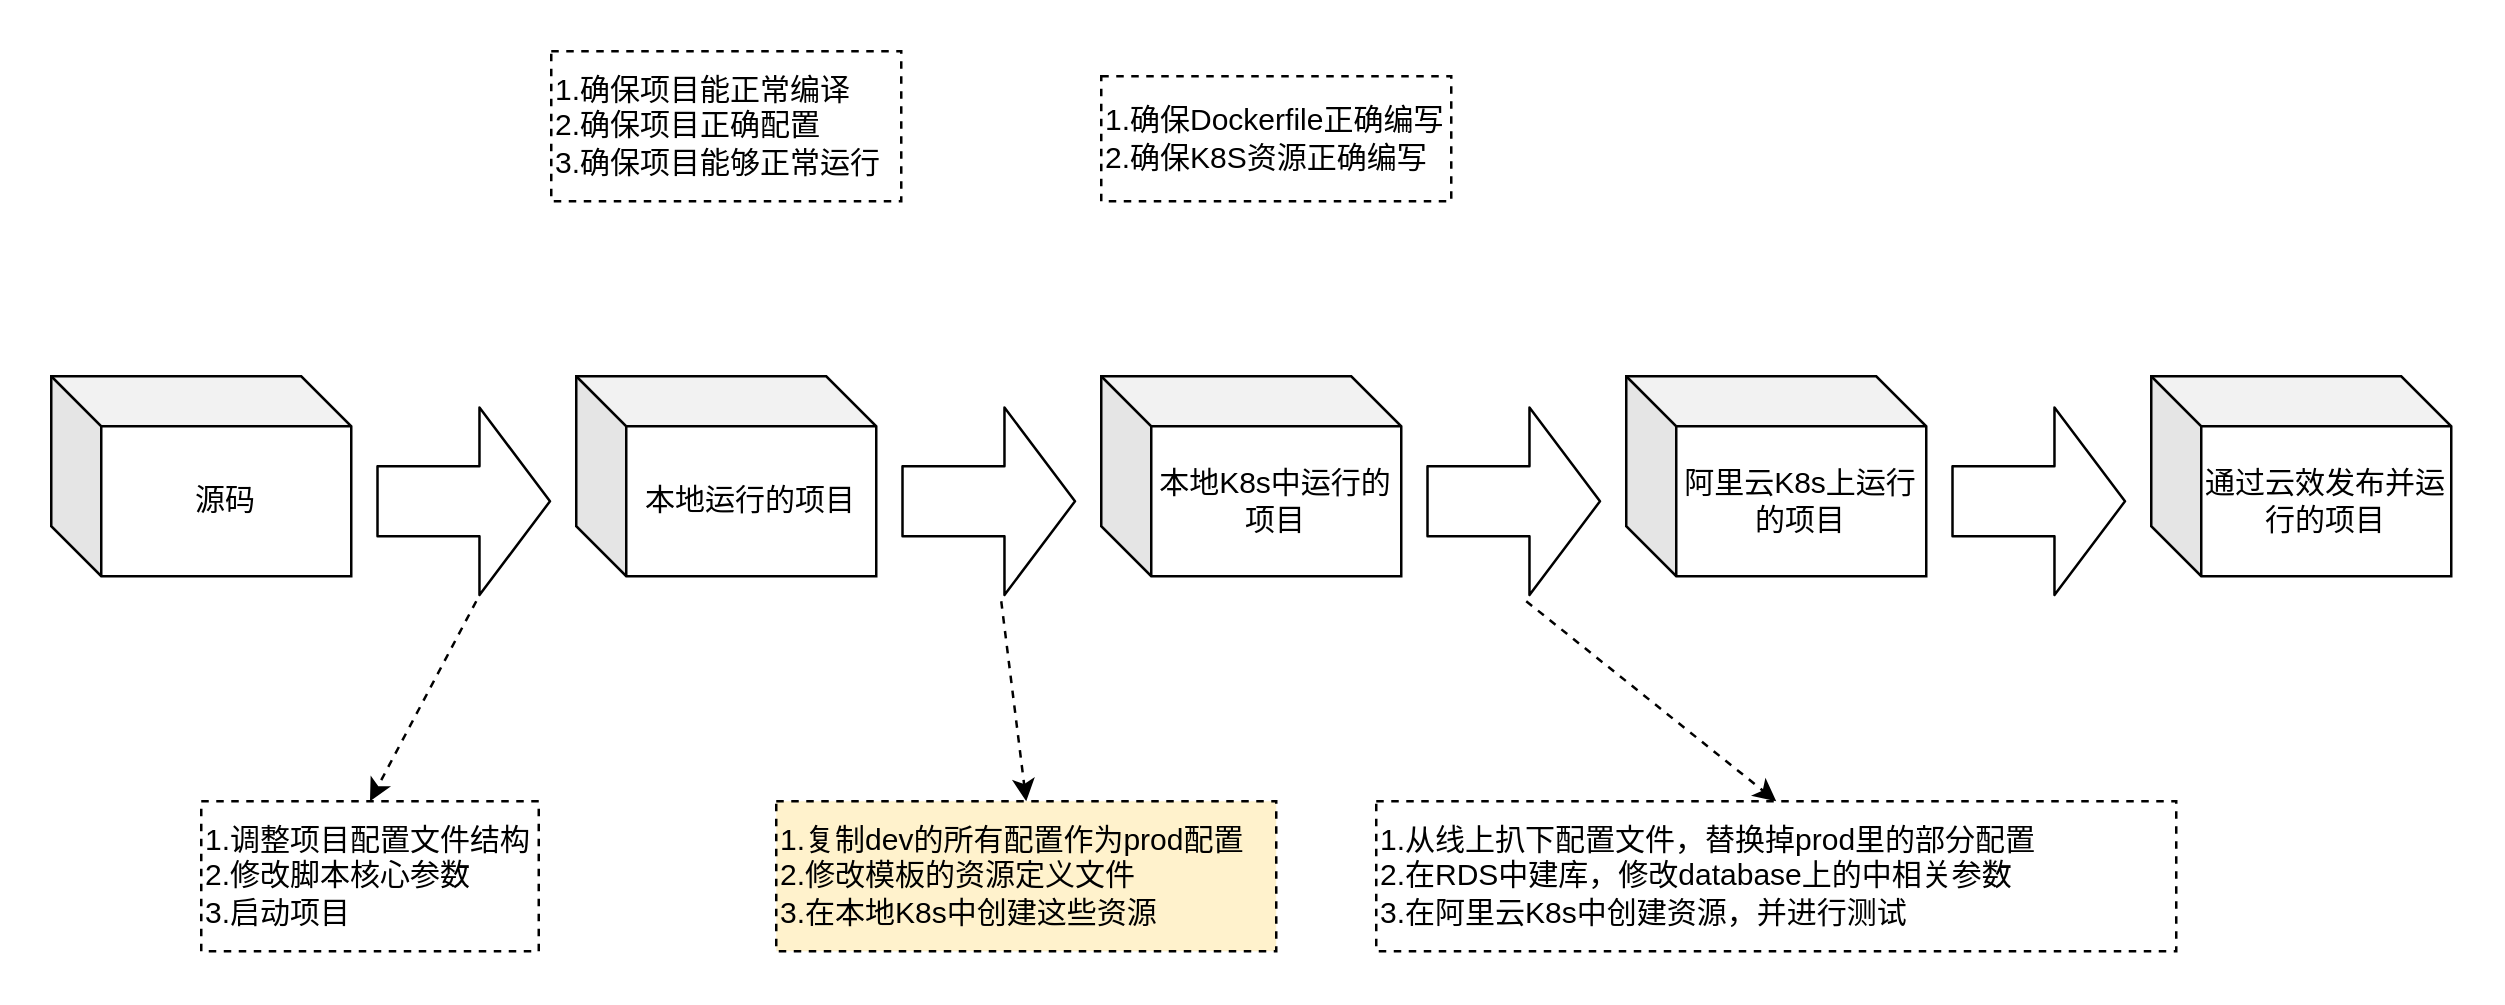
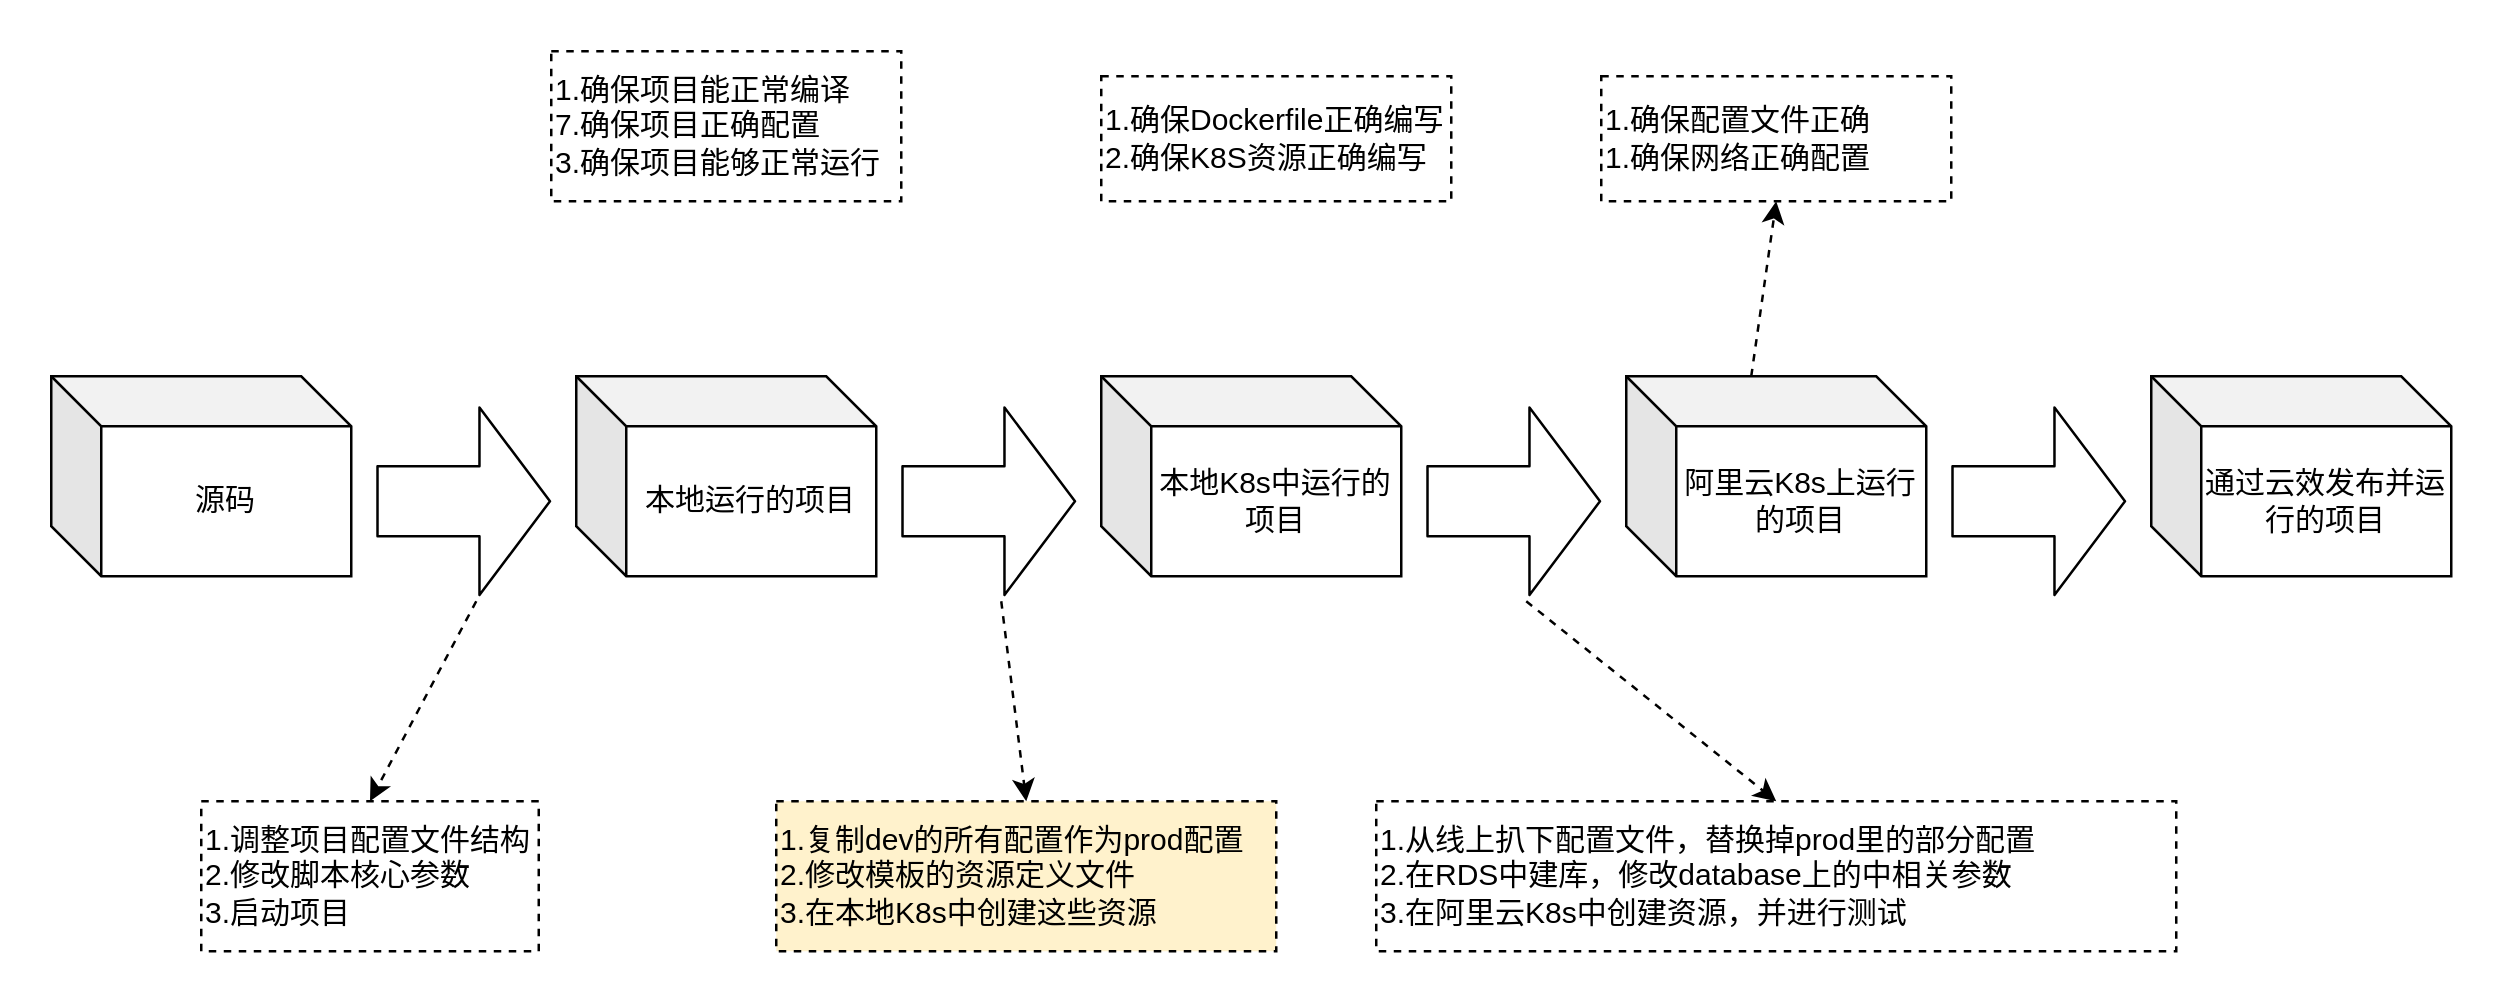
(719, 126) -> (719, 126)
none -> (1776, 139)
none -> (1763, 297)
